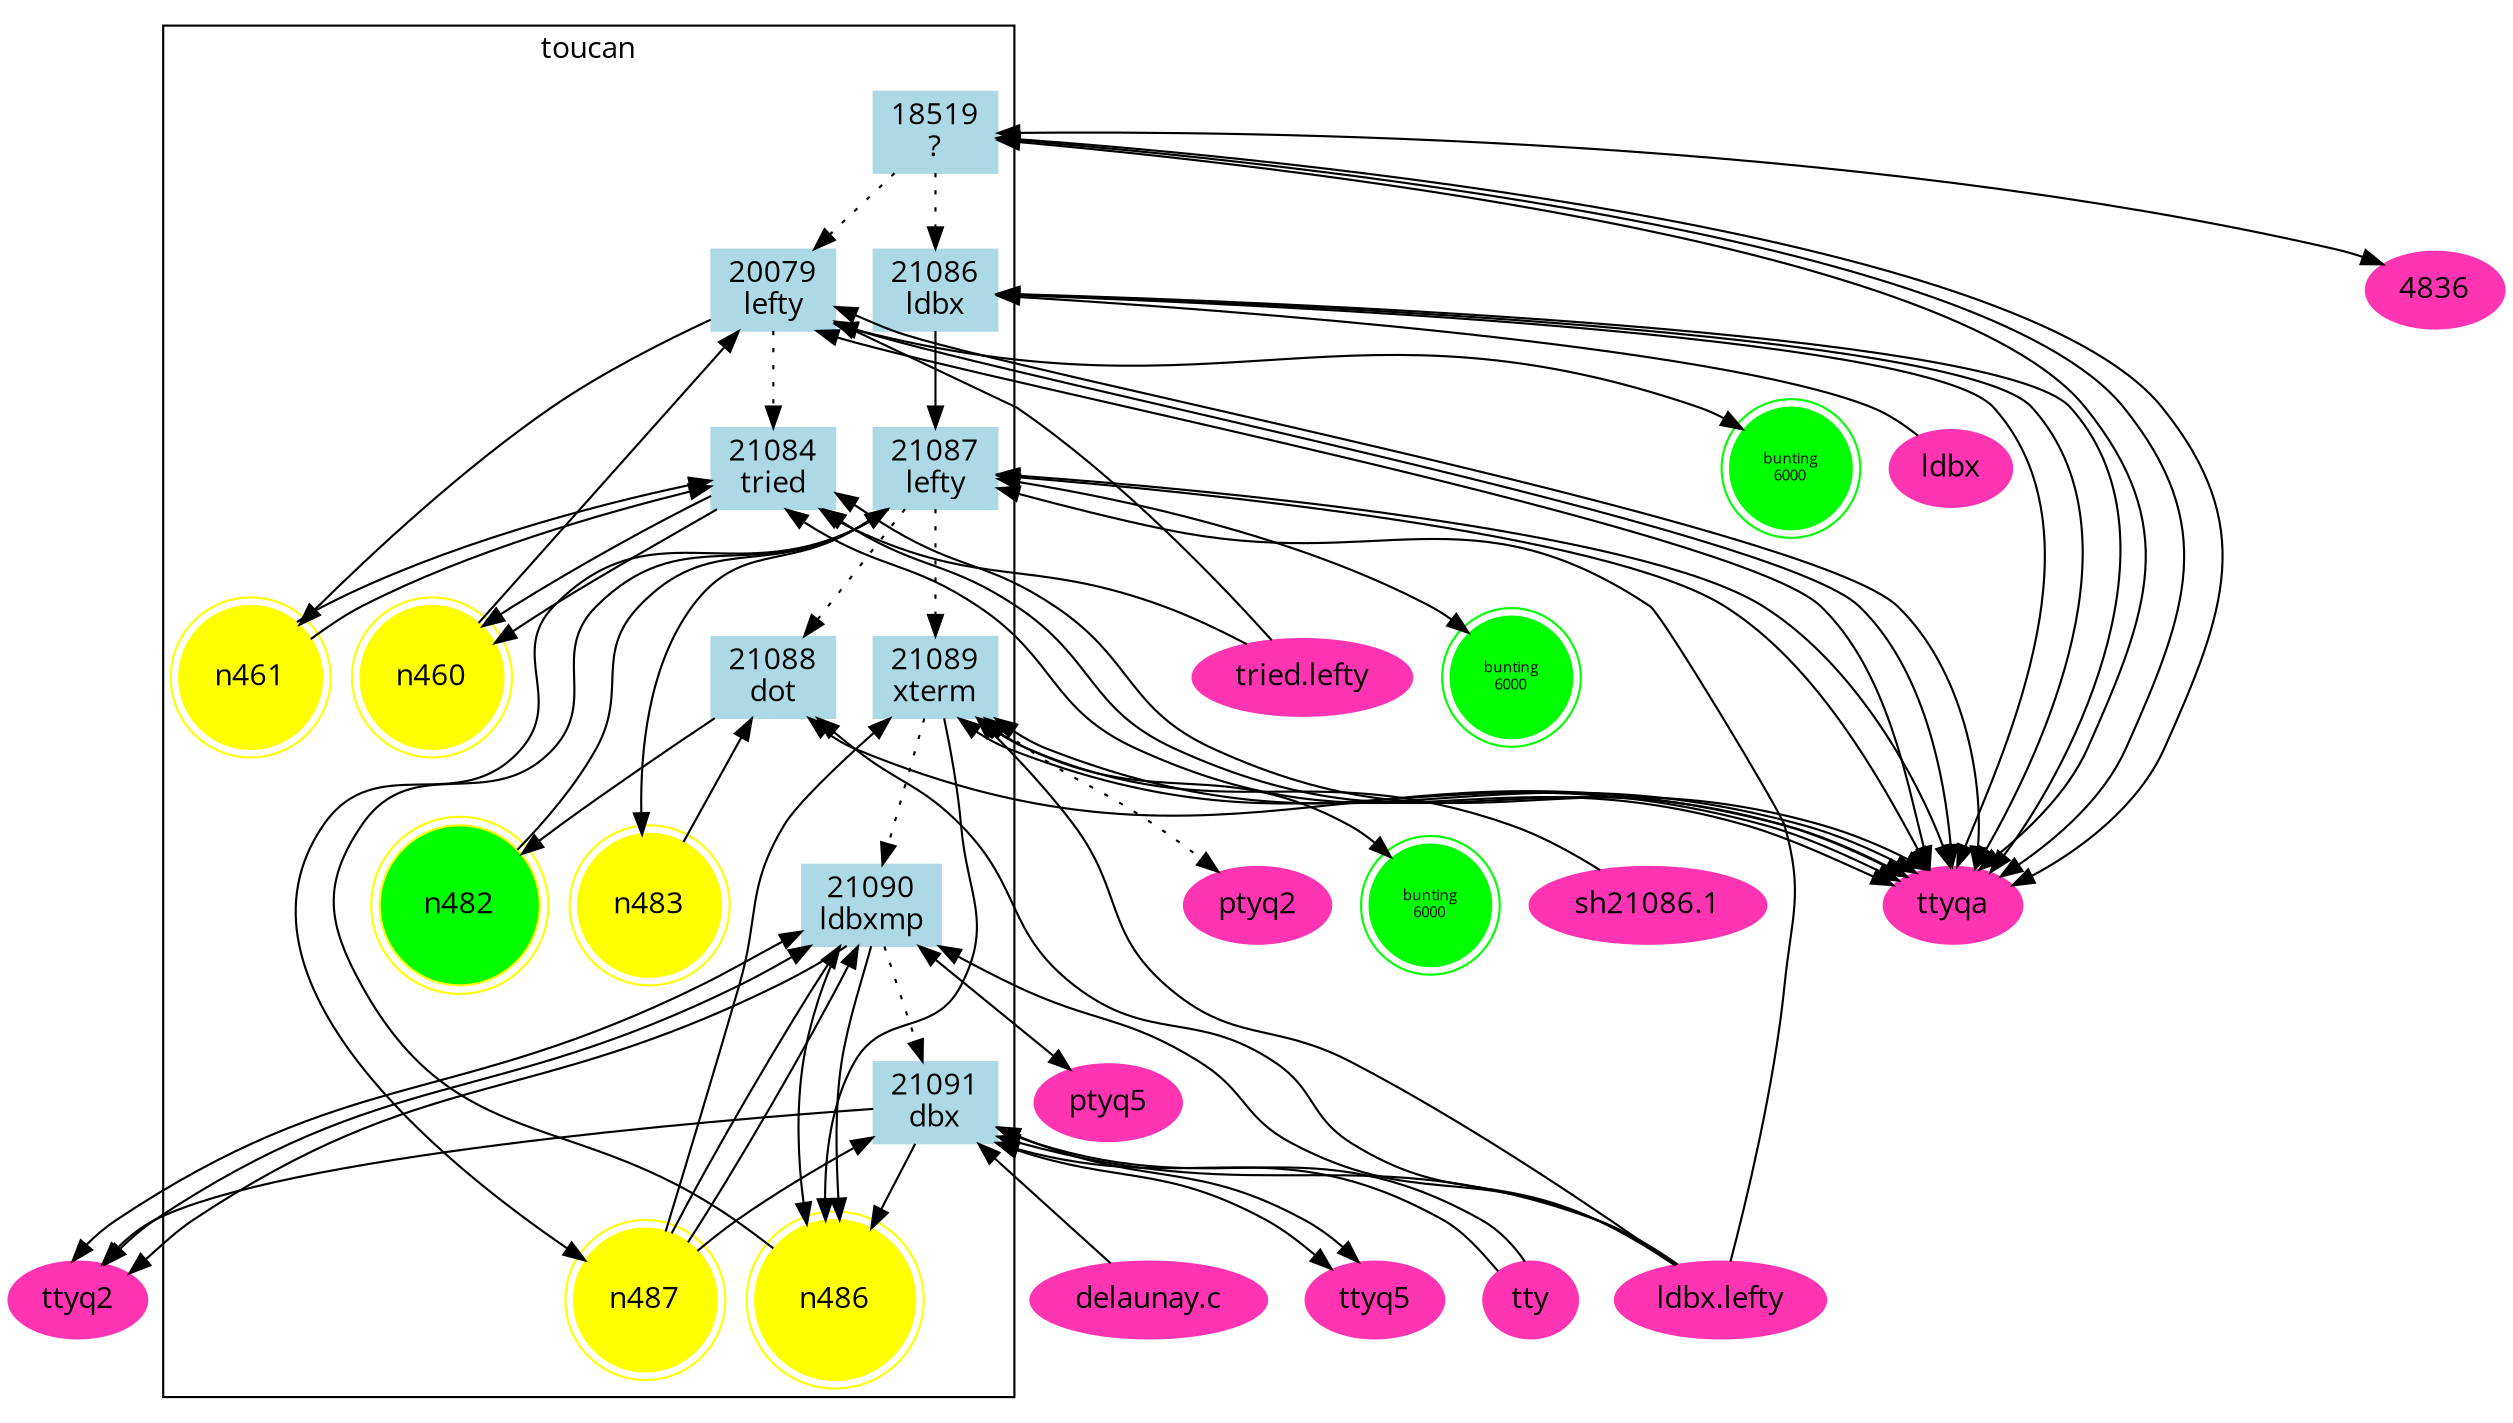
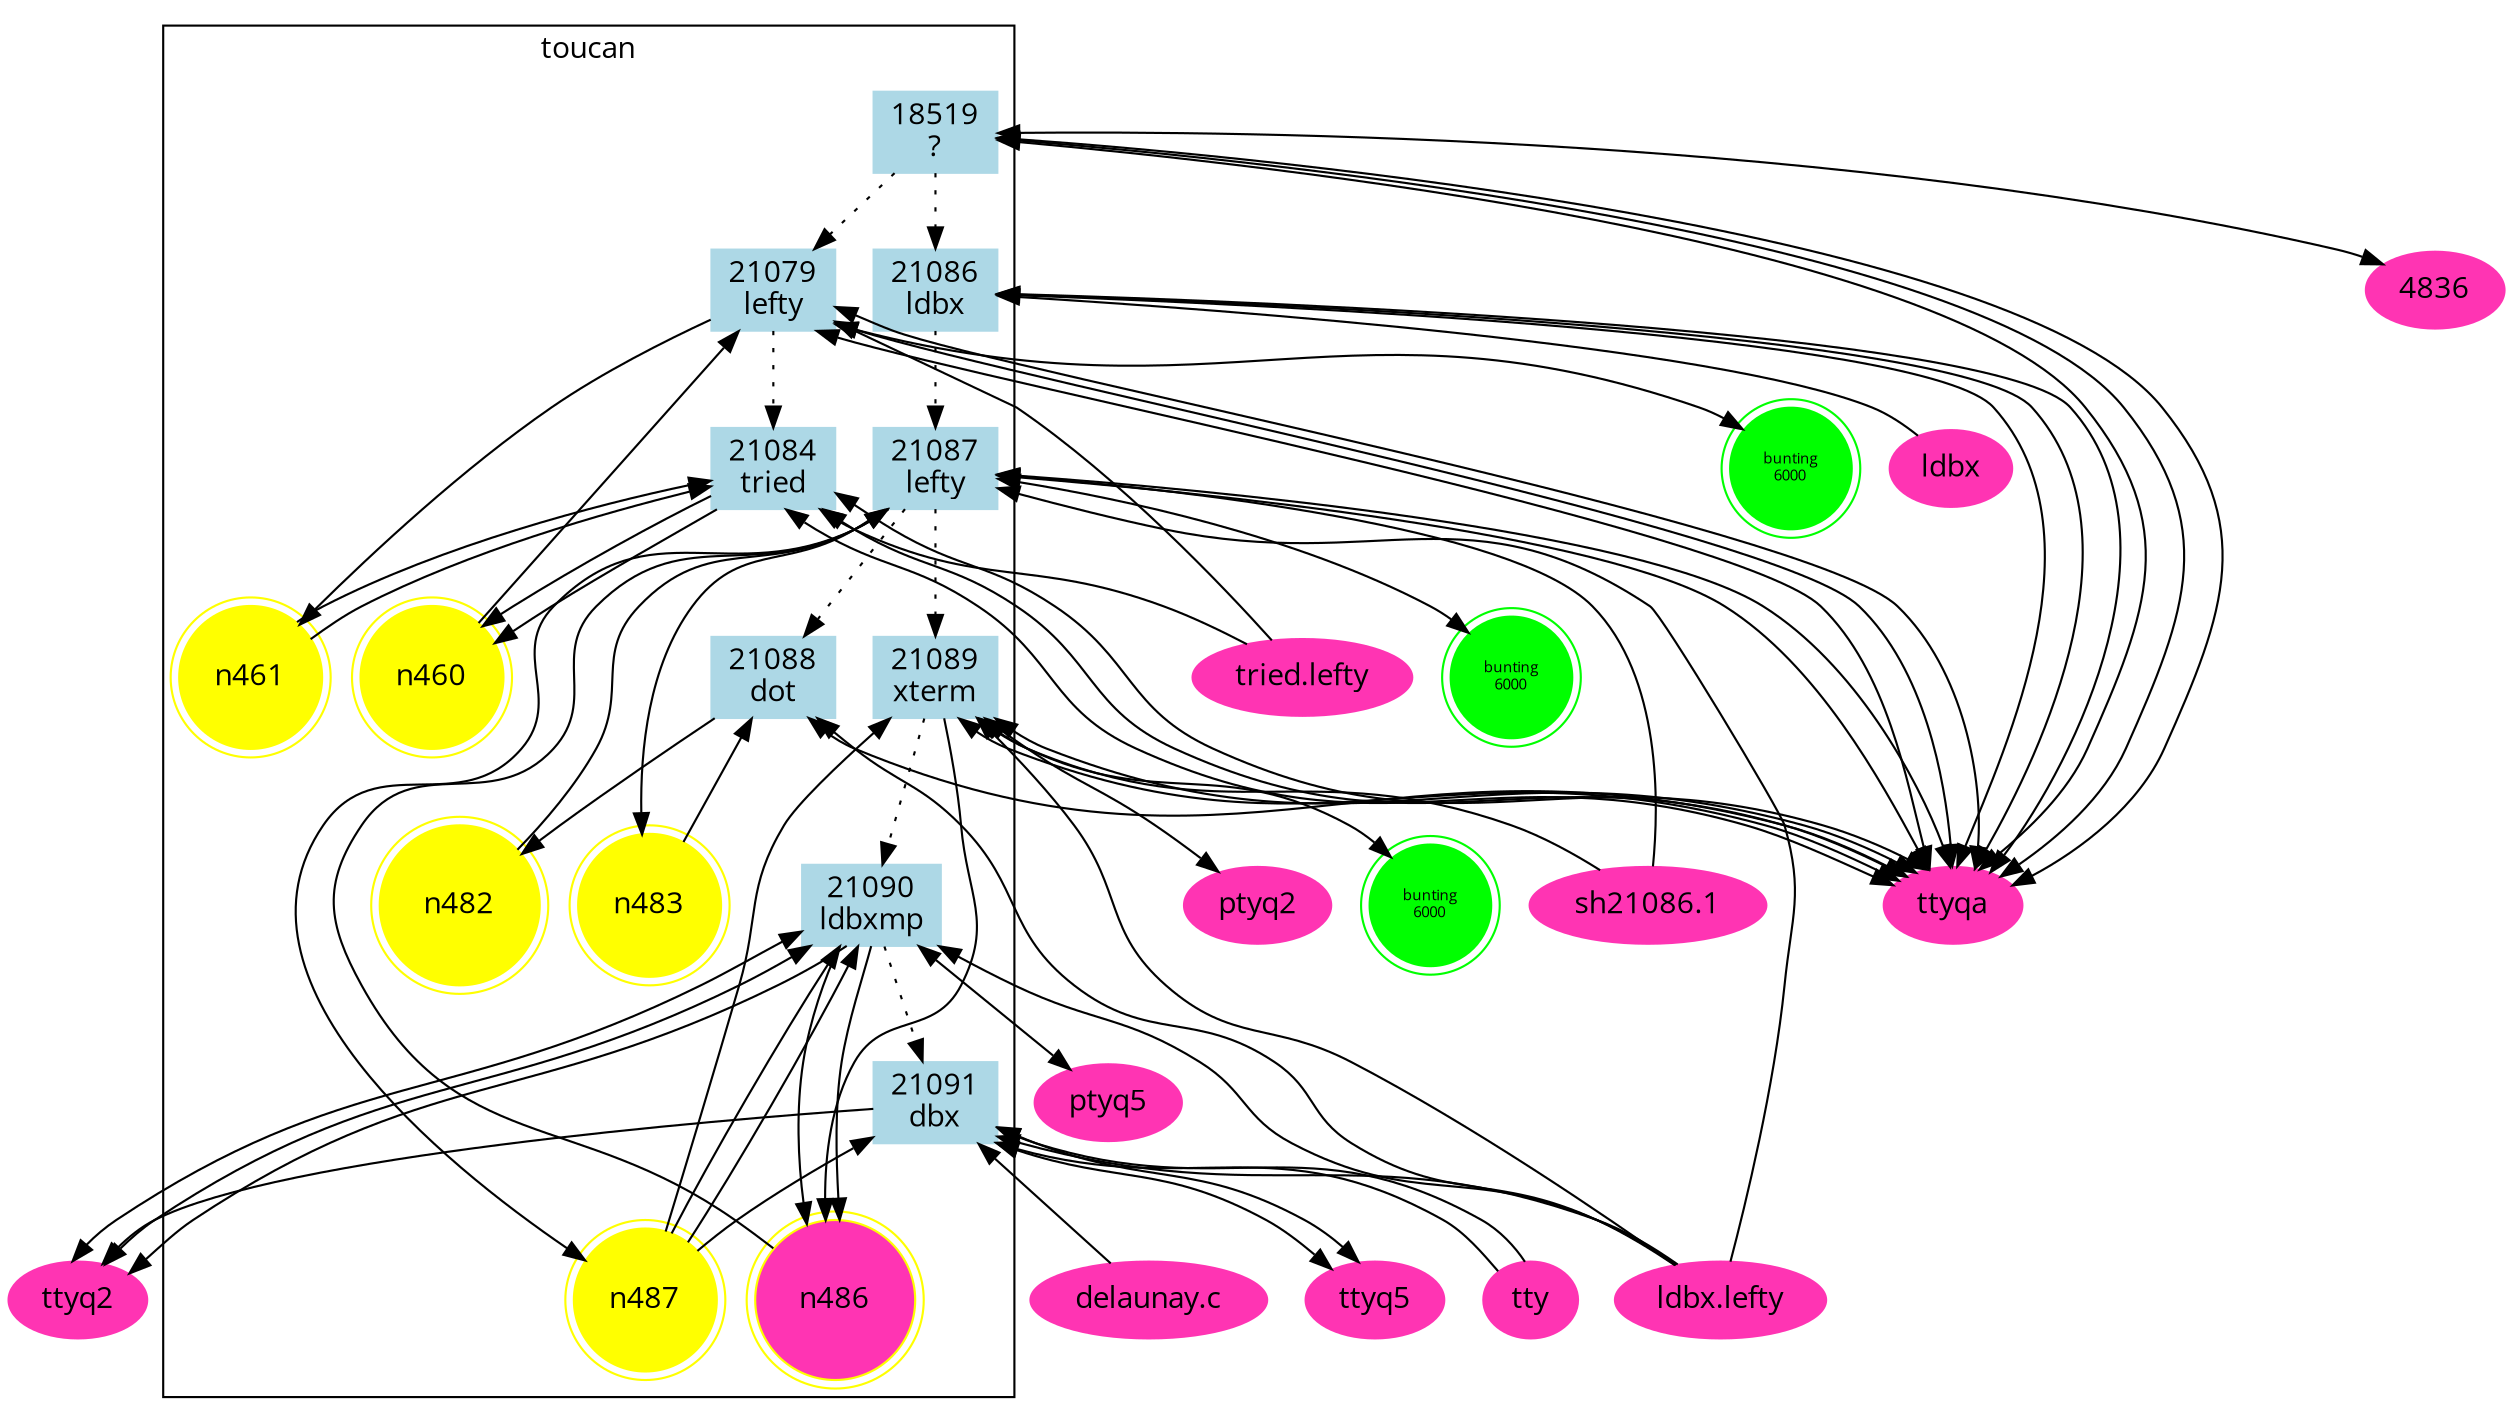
(773, 290) -> (773, 290)
(935, 384) -> (935, 384)
none -> (1510, 561)
(1103, 793) -> (1103, 793)
(460, 905) -> (460, 905)
(898, 1177) -> none
(835, 1300) -> (835, 1300)
